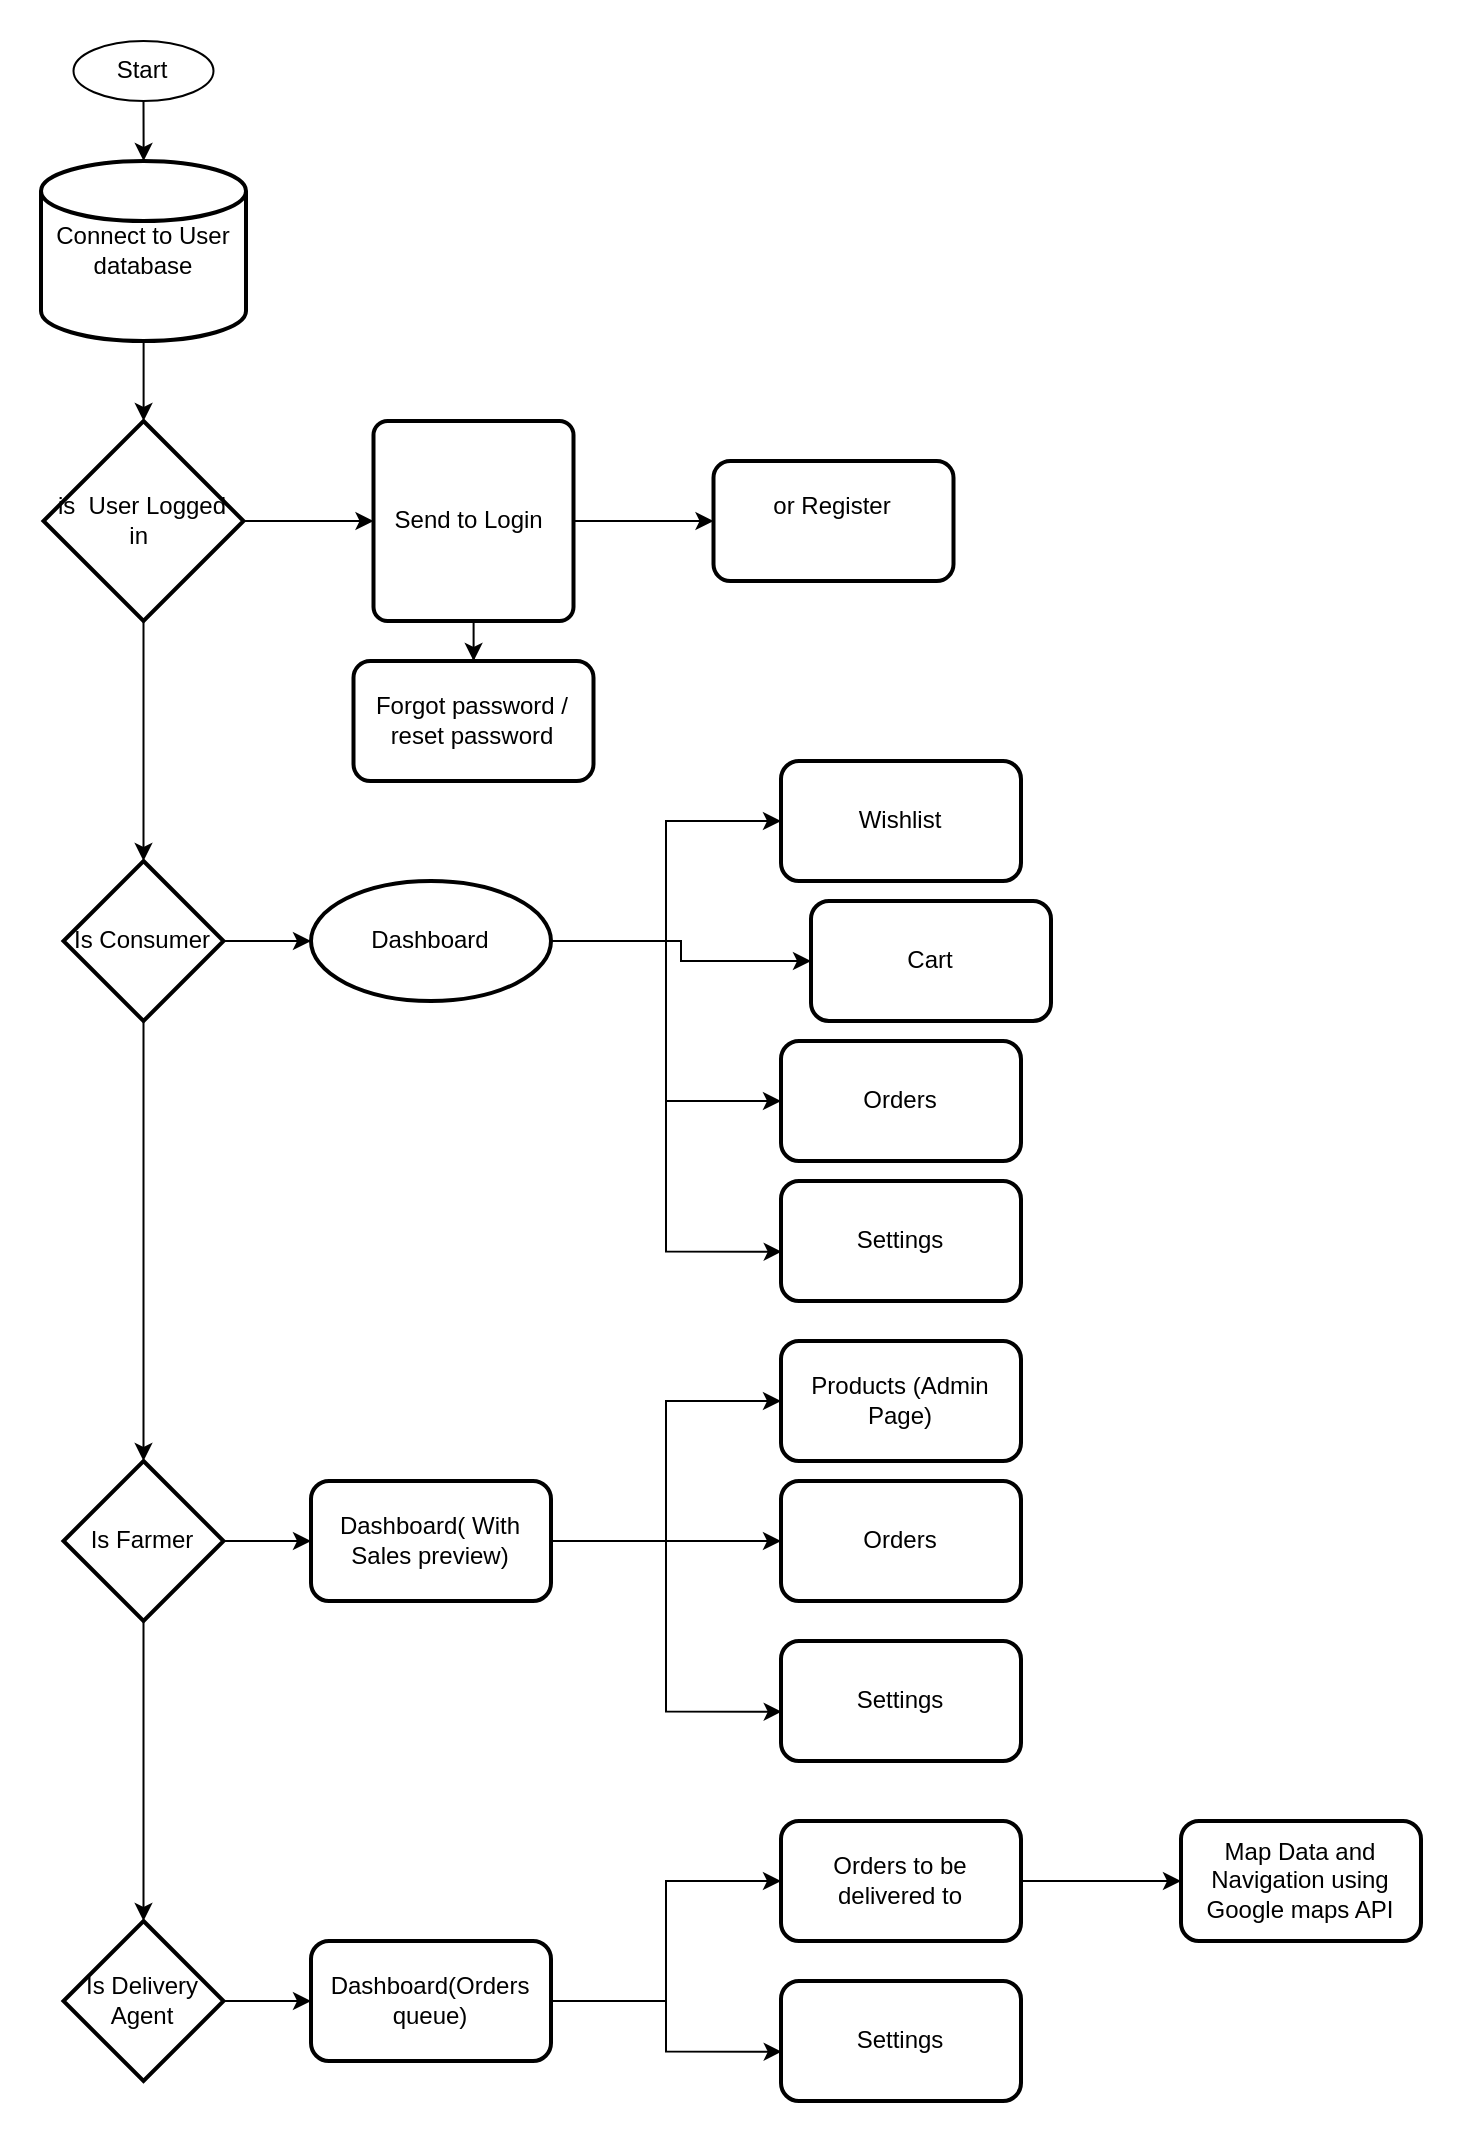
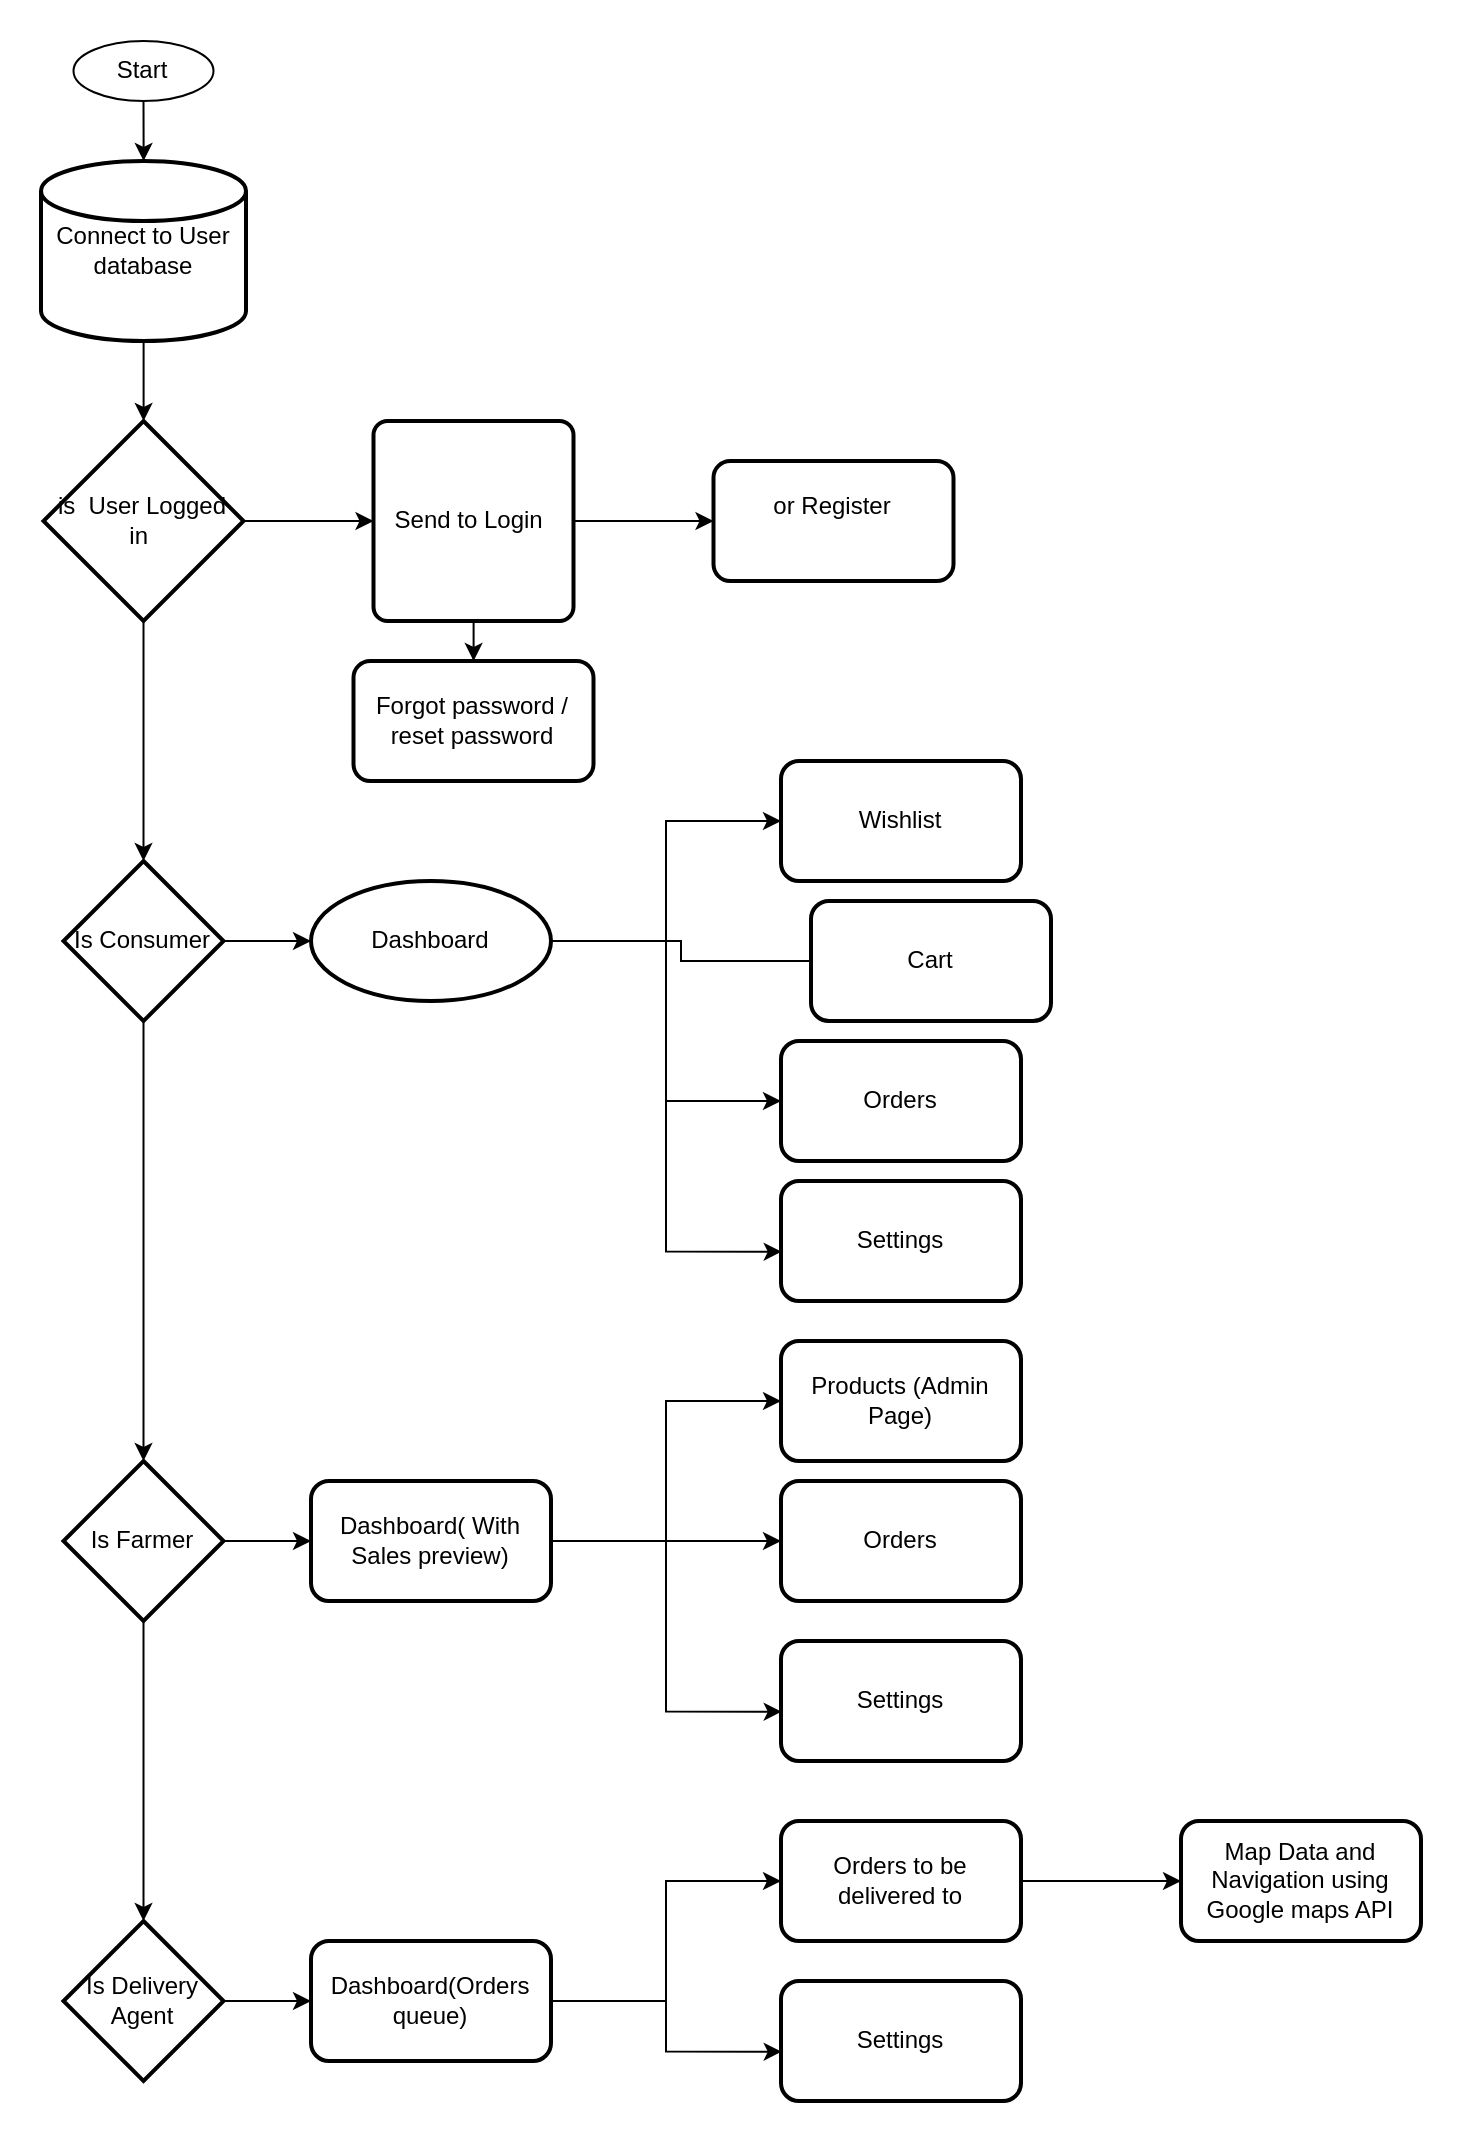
(796, 961) -> (801, 961)
